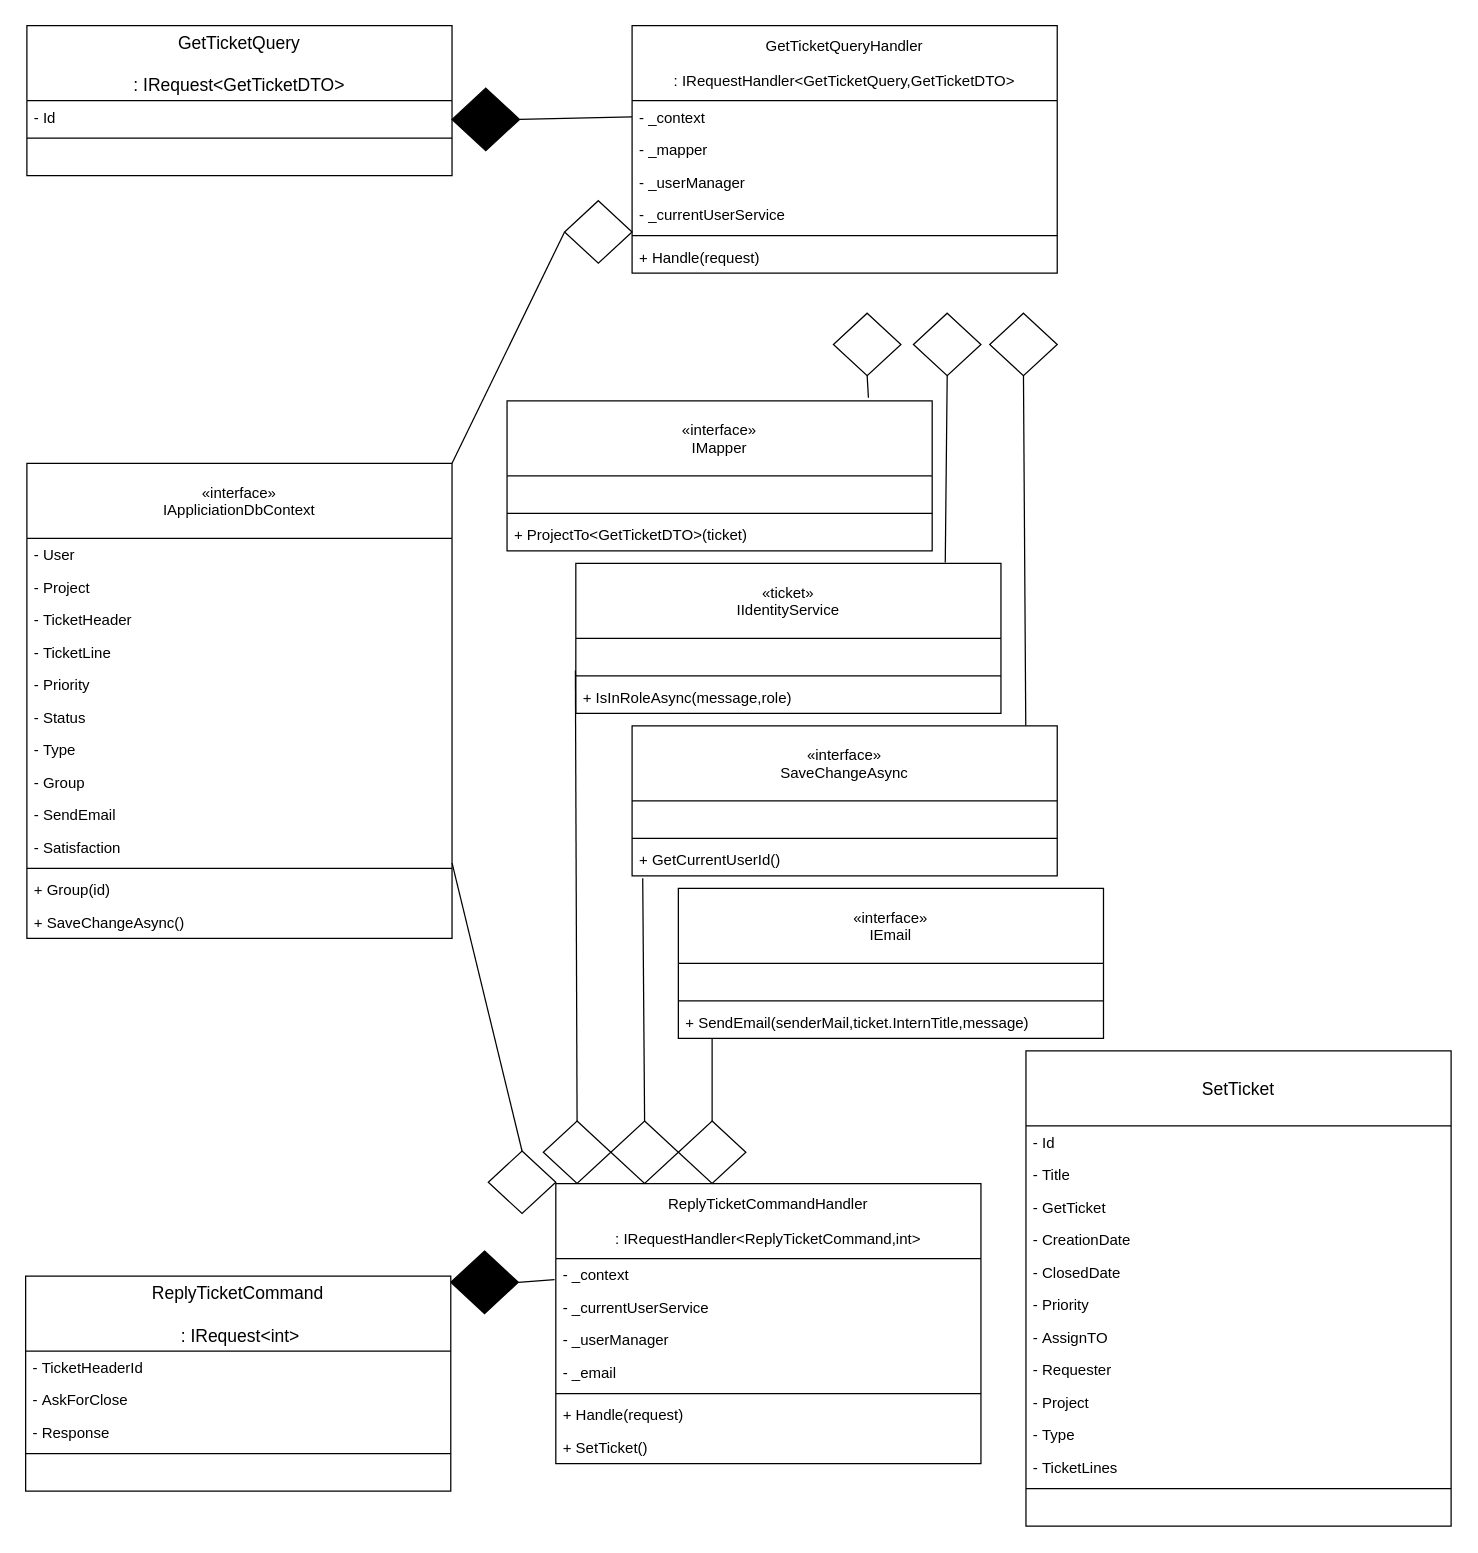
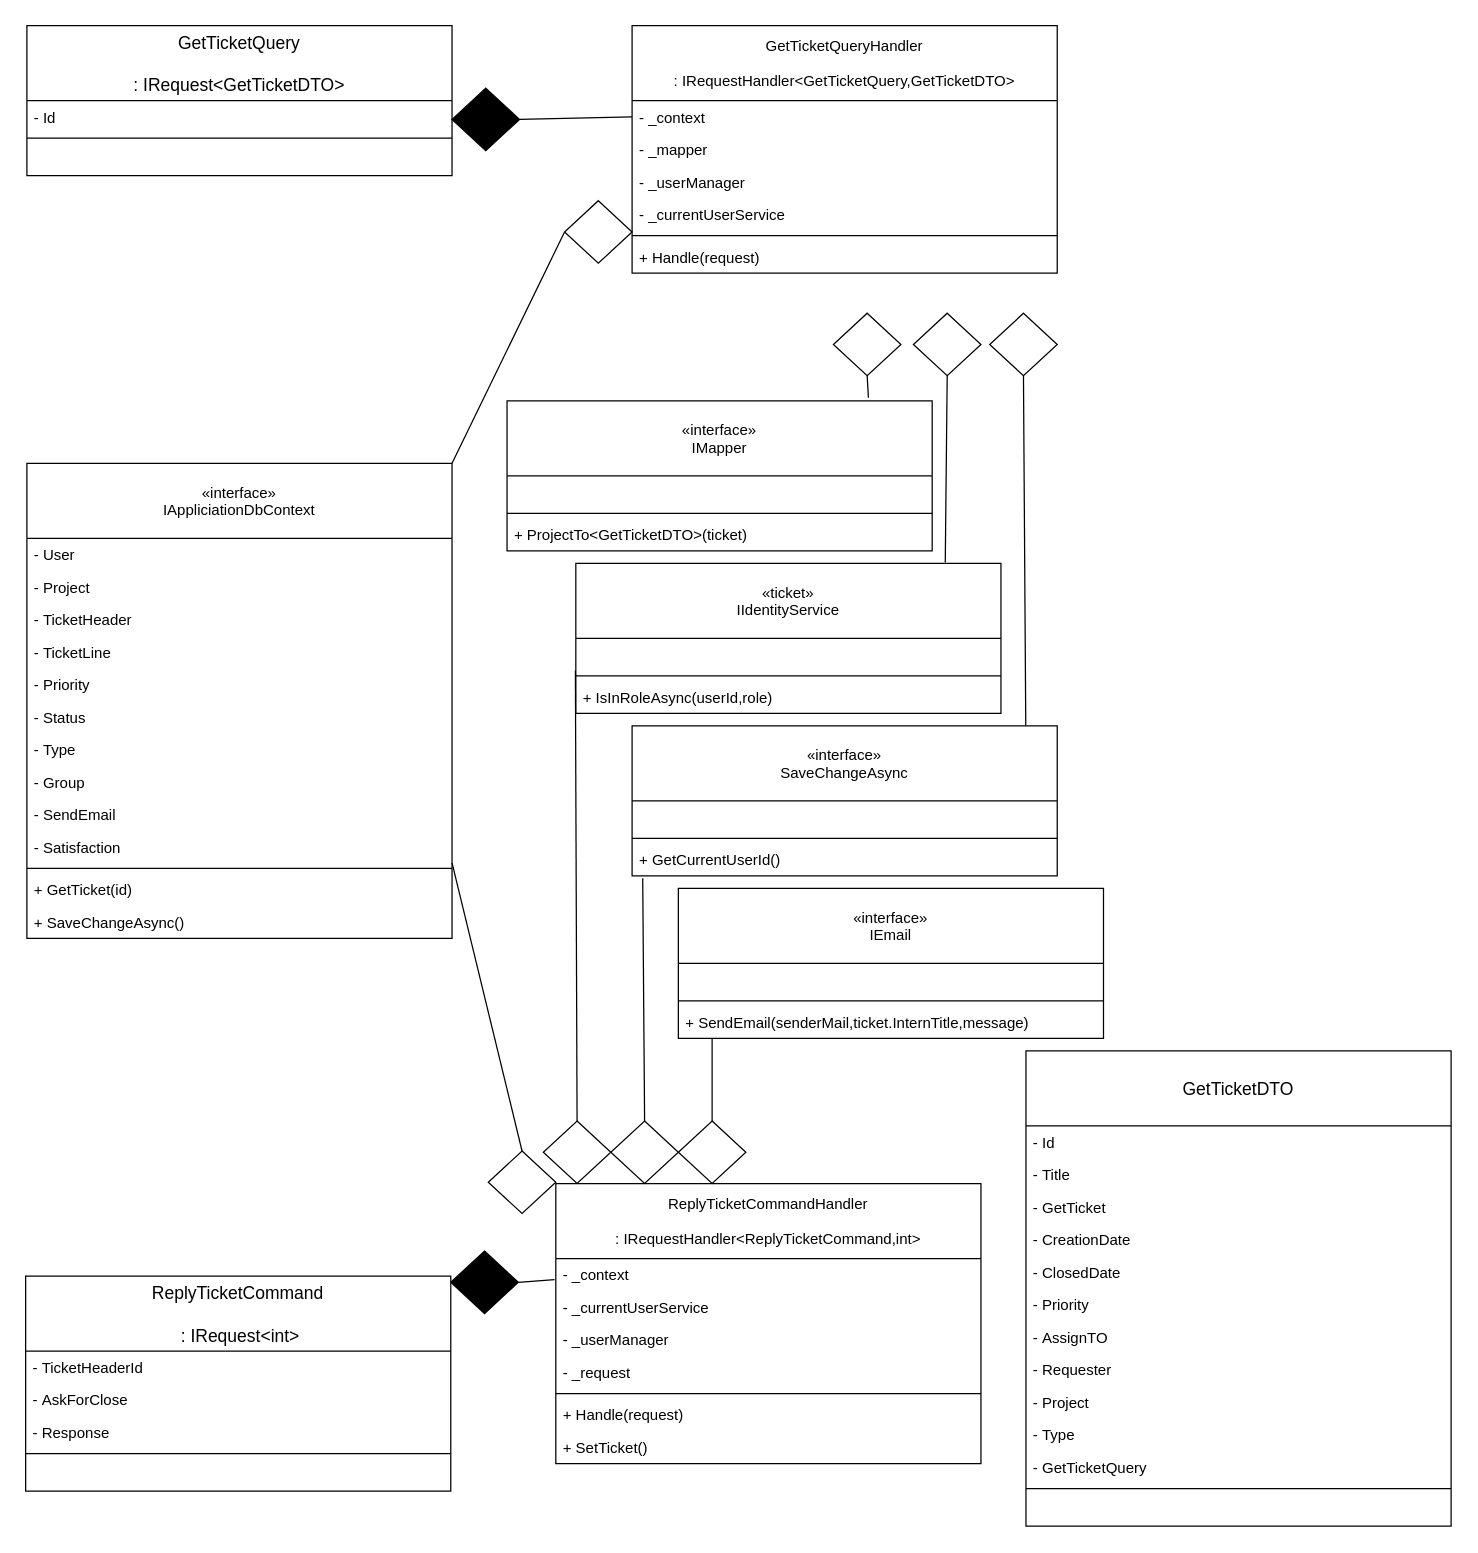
(697, 698) -> (692, 698)
(76, 890) -> (91, 890)
(1238, 1089) -> (1238, 1089)
(592, 1373) -> (605, 1373)
(1083, 1468) -> (1098, 1468)
